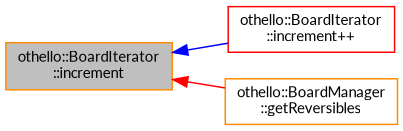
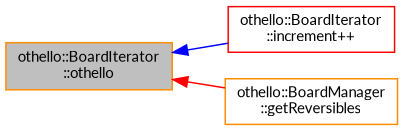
(89, 66) -> (89, 66)
